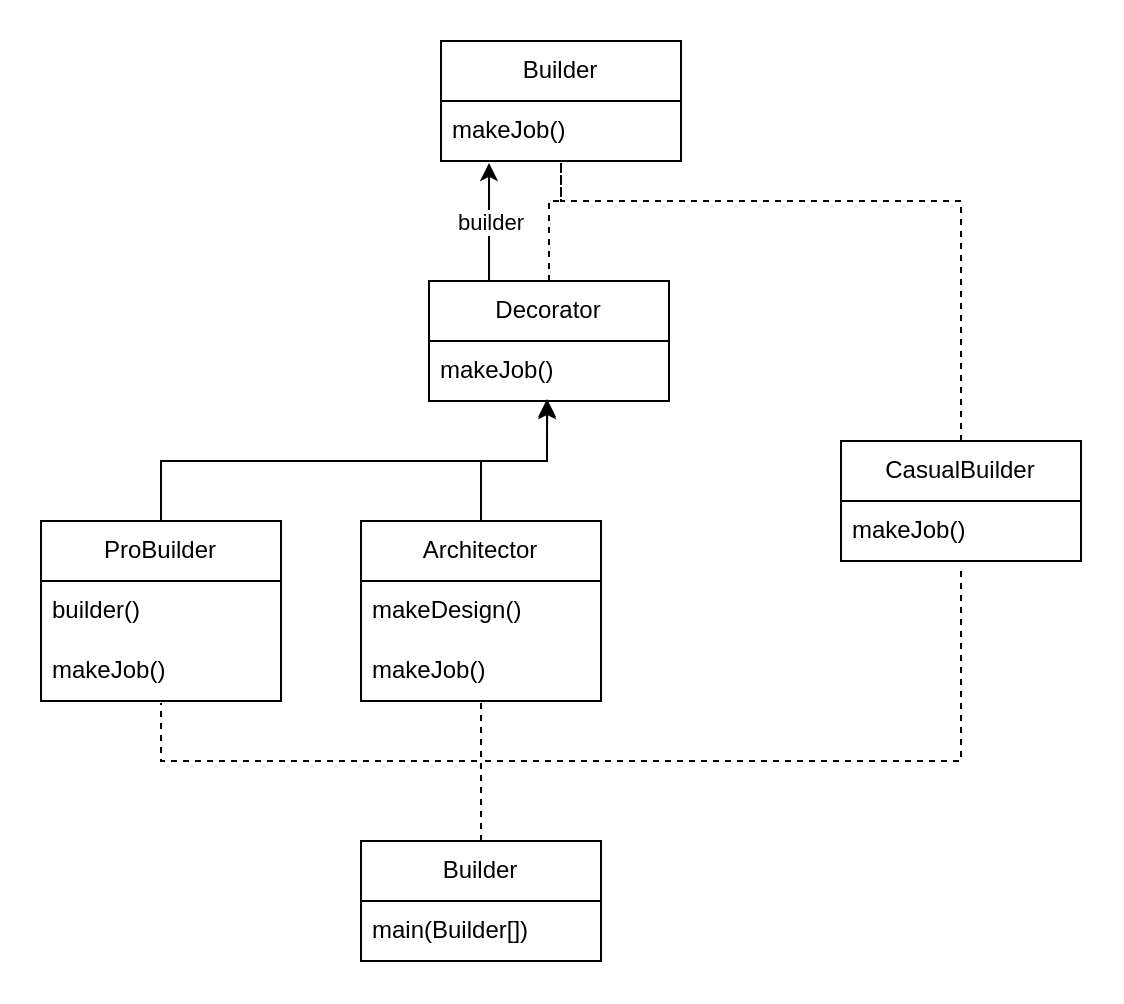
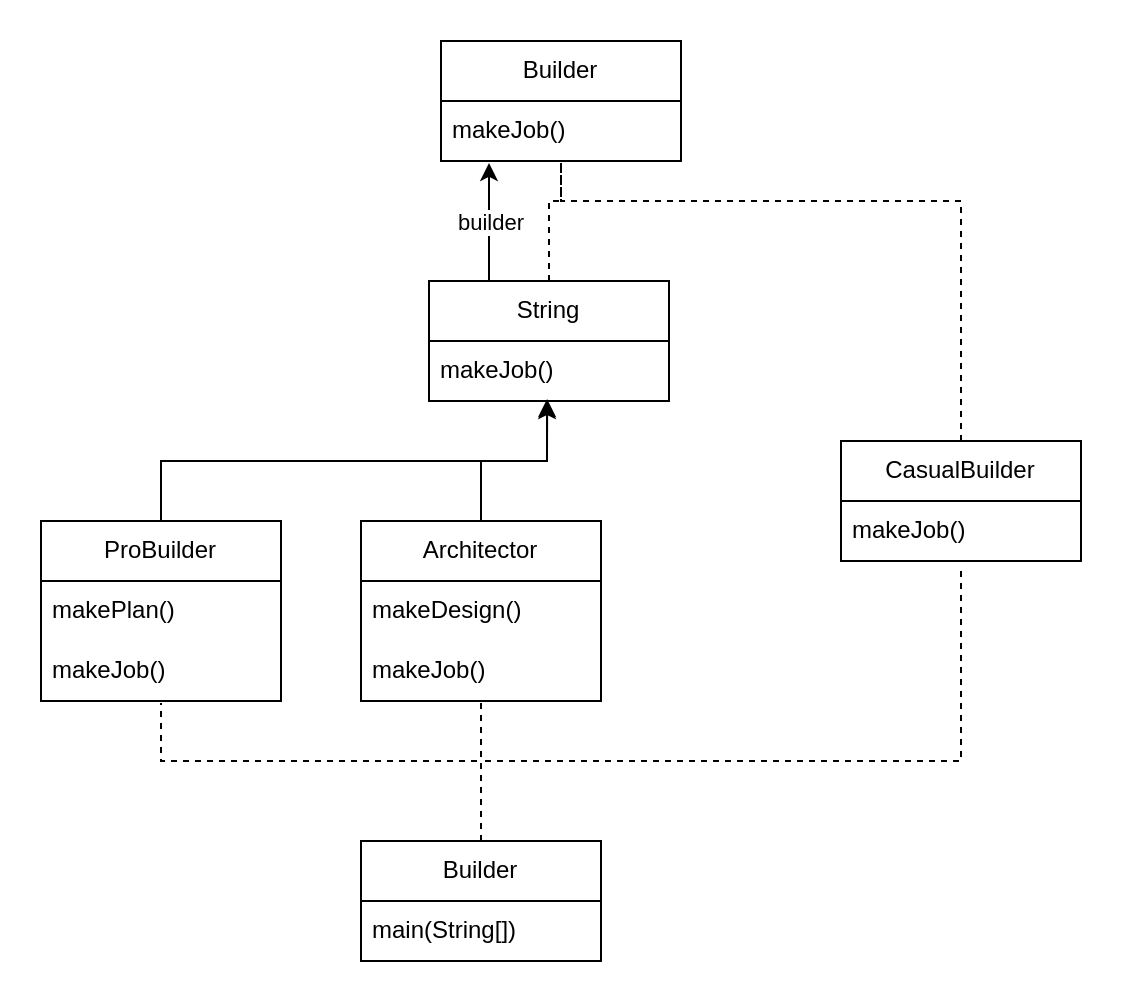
(549, 311) -> (549, 311)
(107, 611) -> (117, 611)
(464, 931) -> (461, 931)
